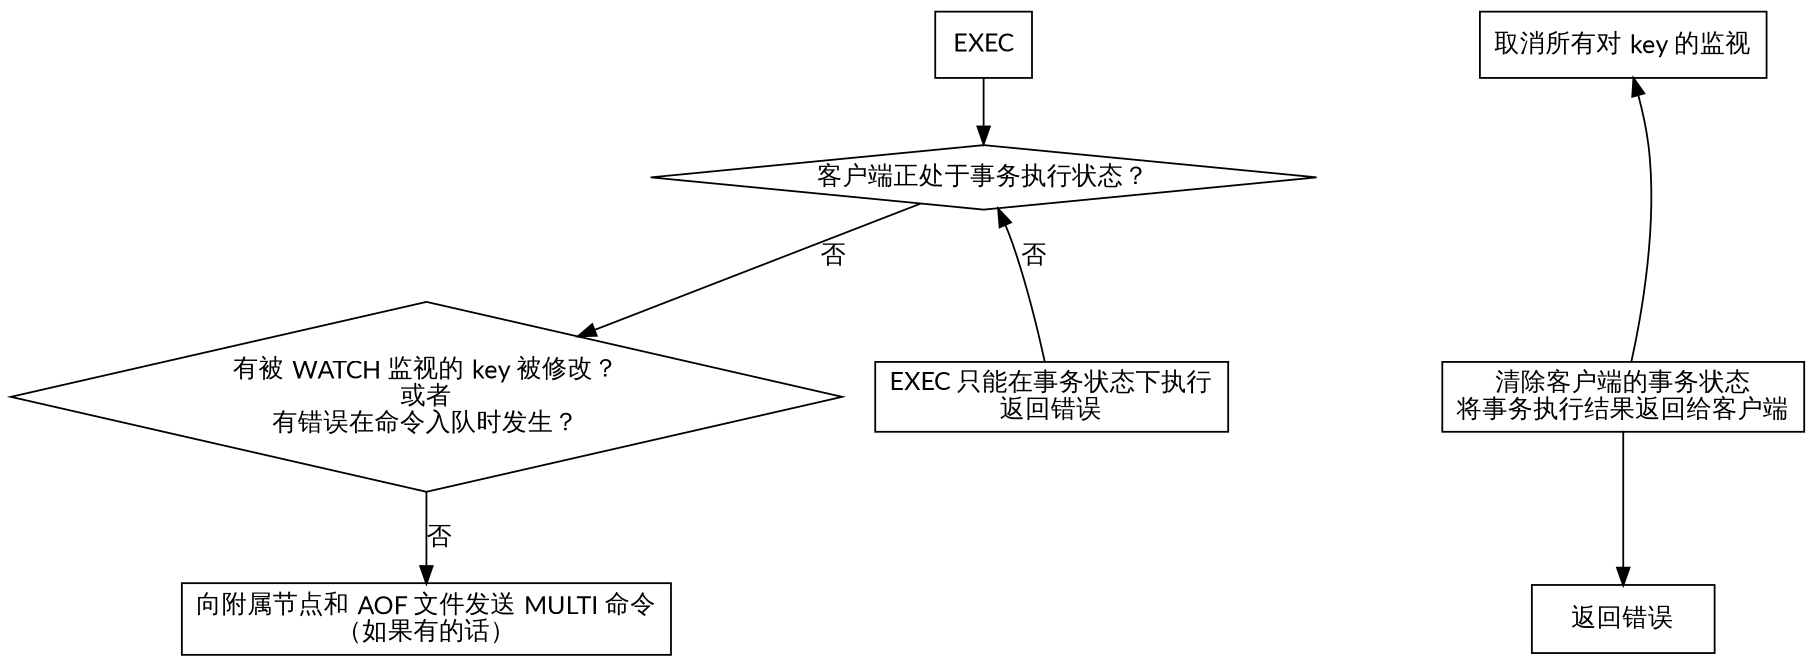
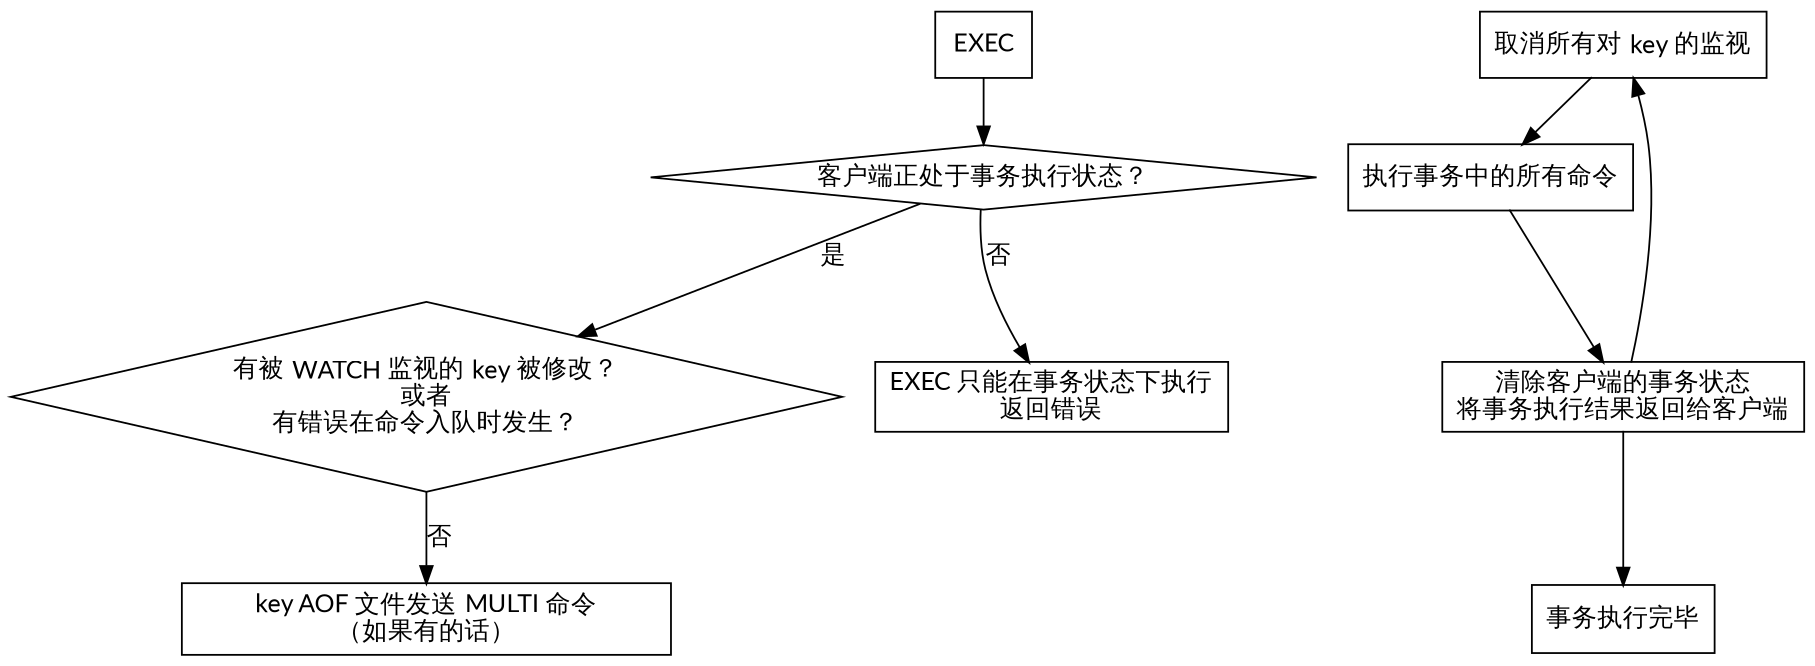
none -> (1491, 177)
(834, 256) -> (834, 256)
(1028, 293) -> (989, 282)
(426, 619) -> (426, 619)
(1623, 619) -> (1623, 619)
